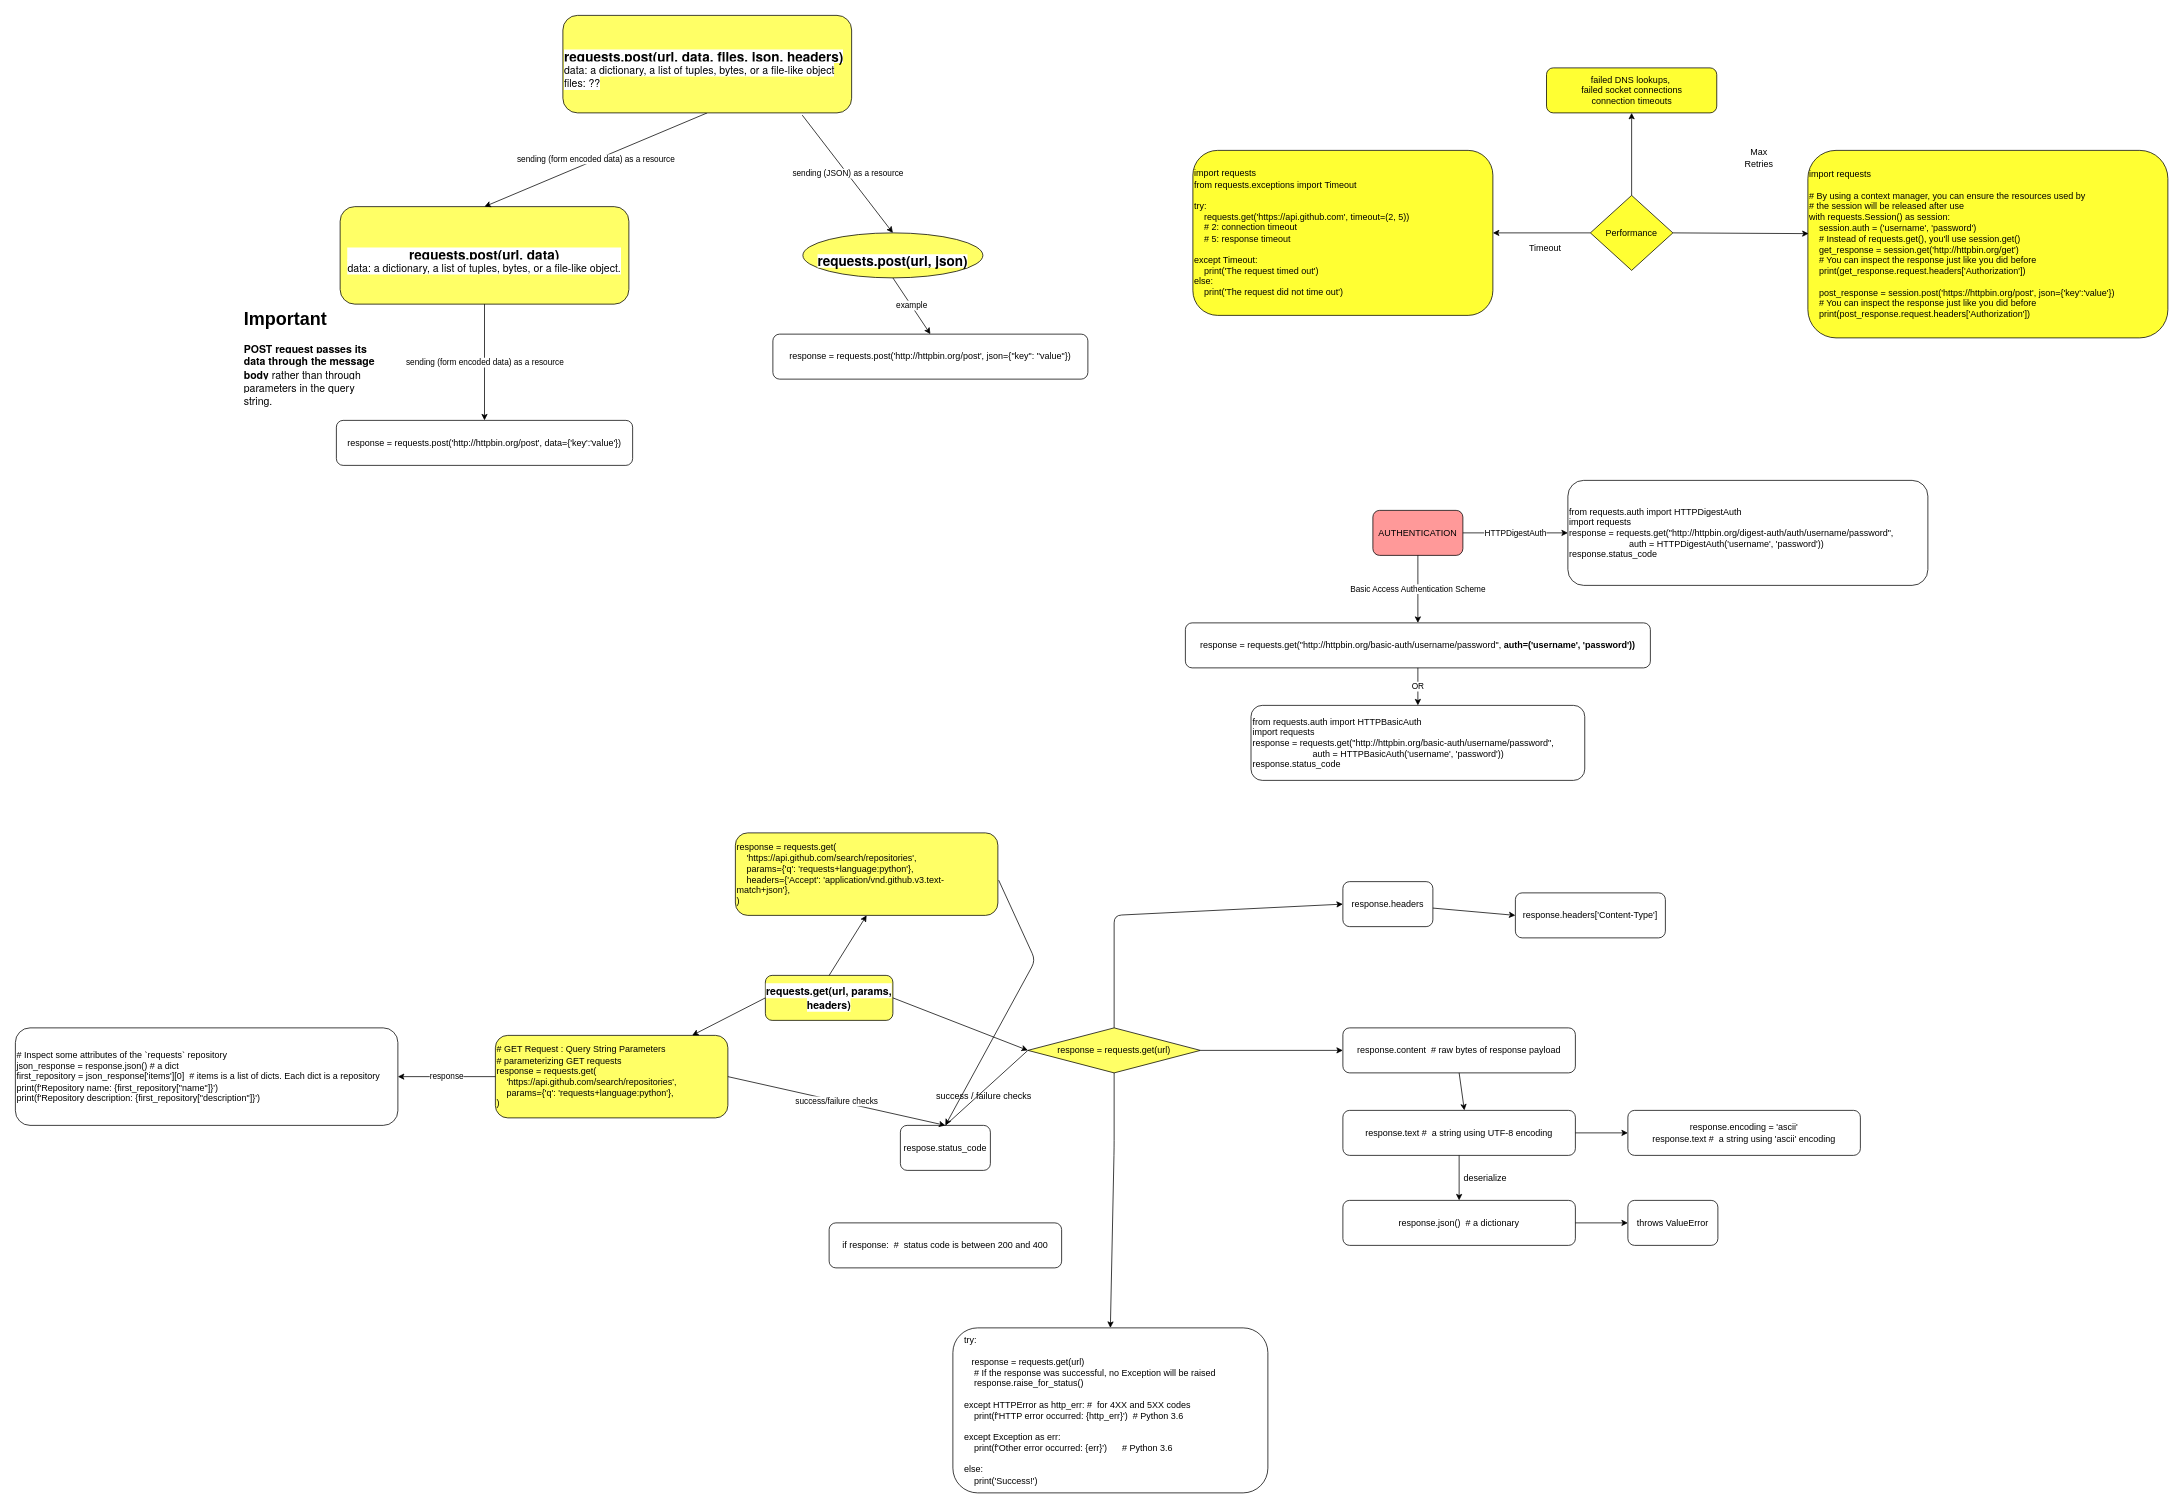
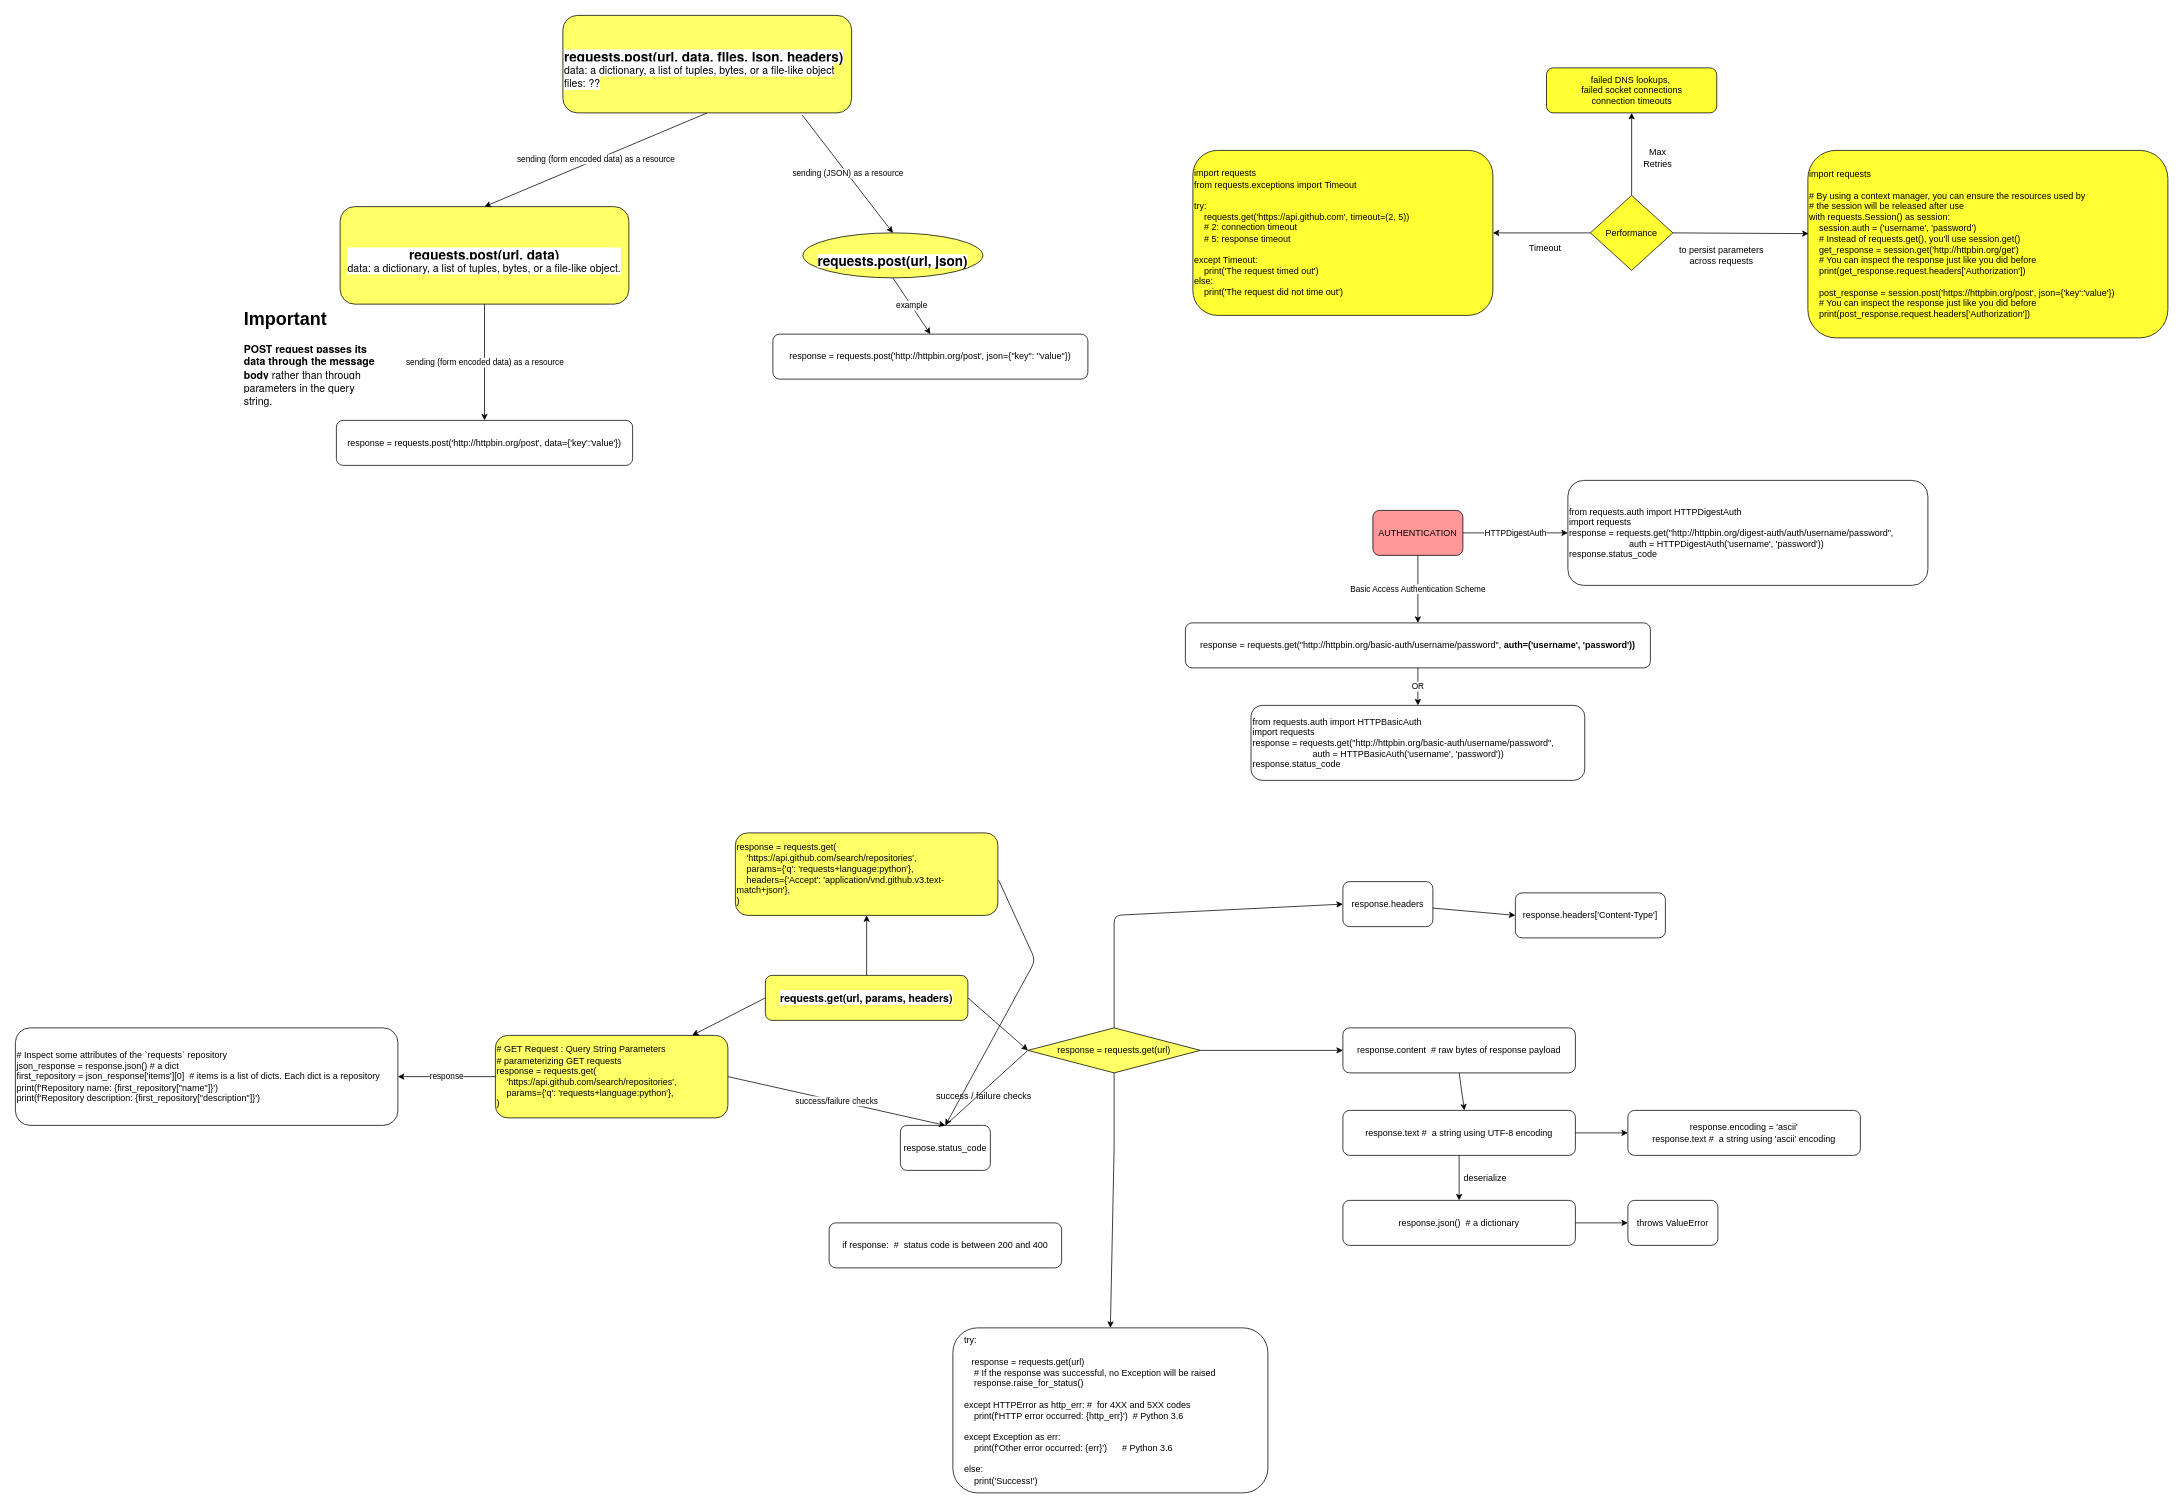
(1759, 158) -> (1658, 158)
none -> (1722, 255)
(829, 998) -> (867, 998)
